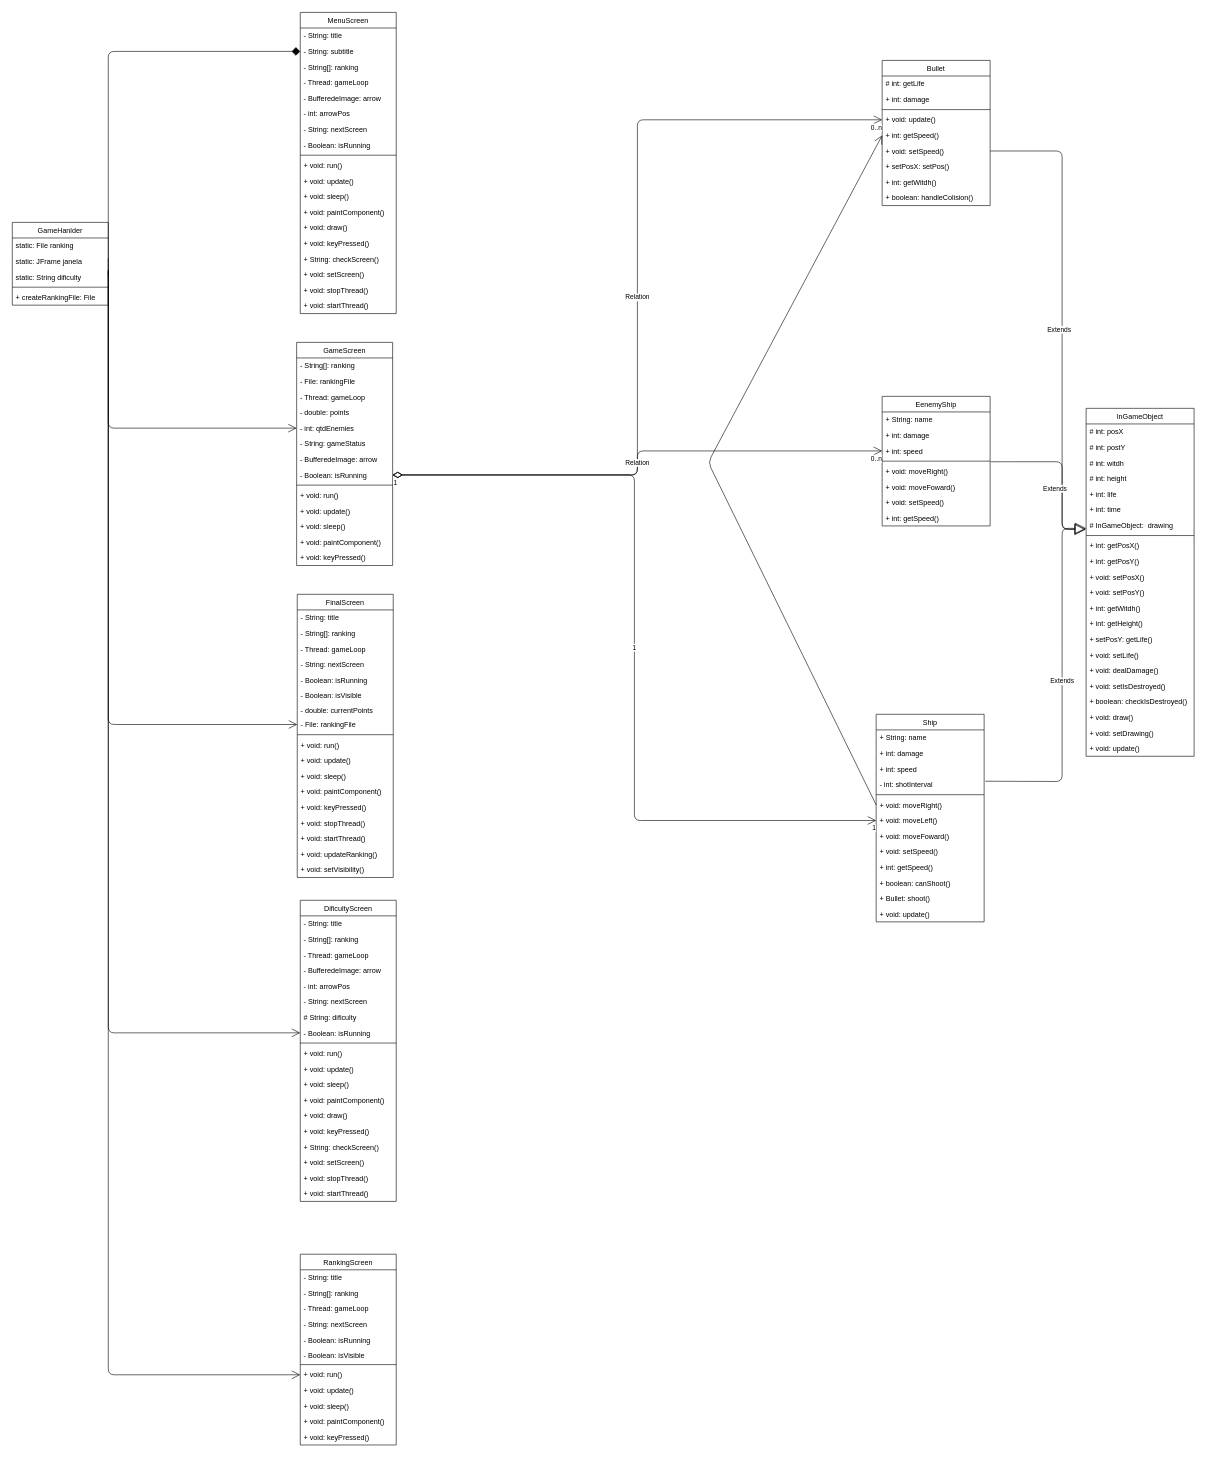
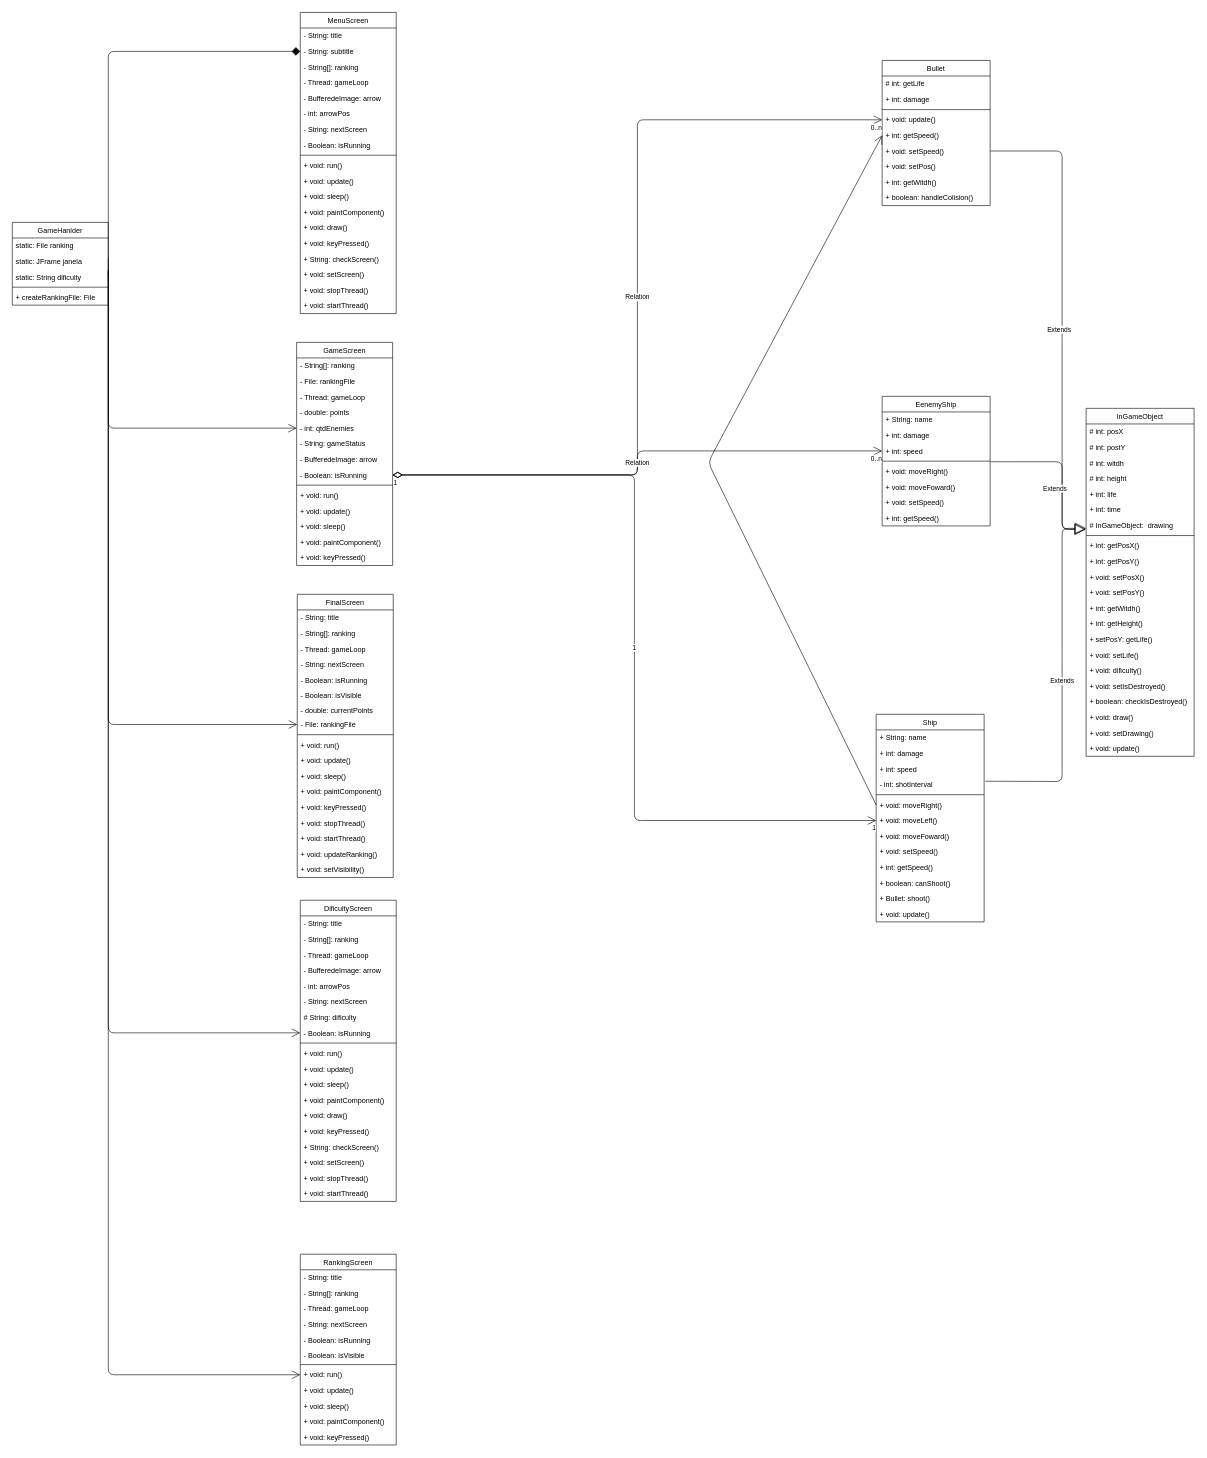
(921, 167) -> (914, 167)
(1125, 671) -> (1121, 671)
